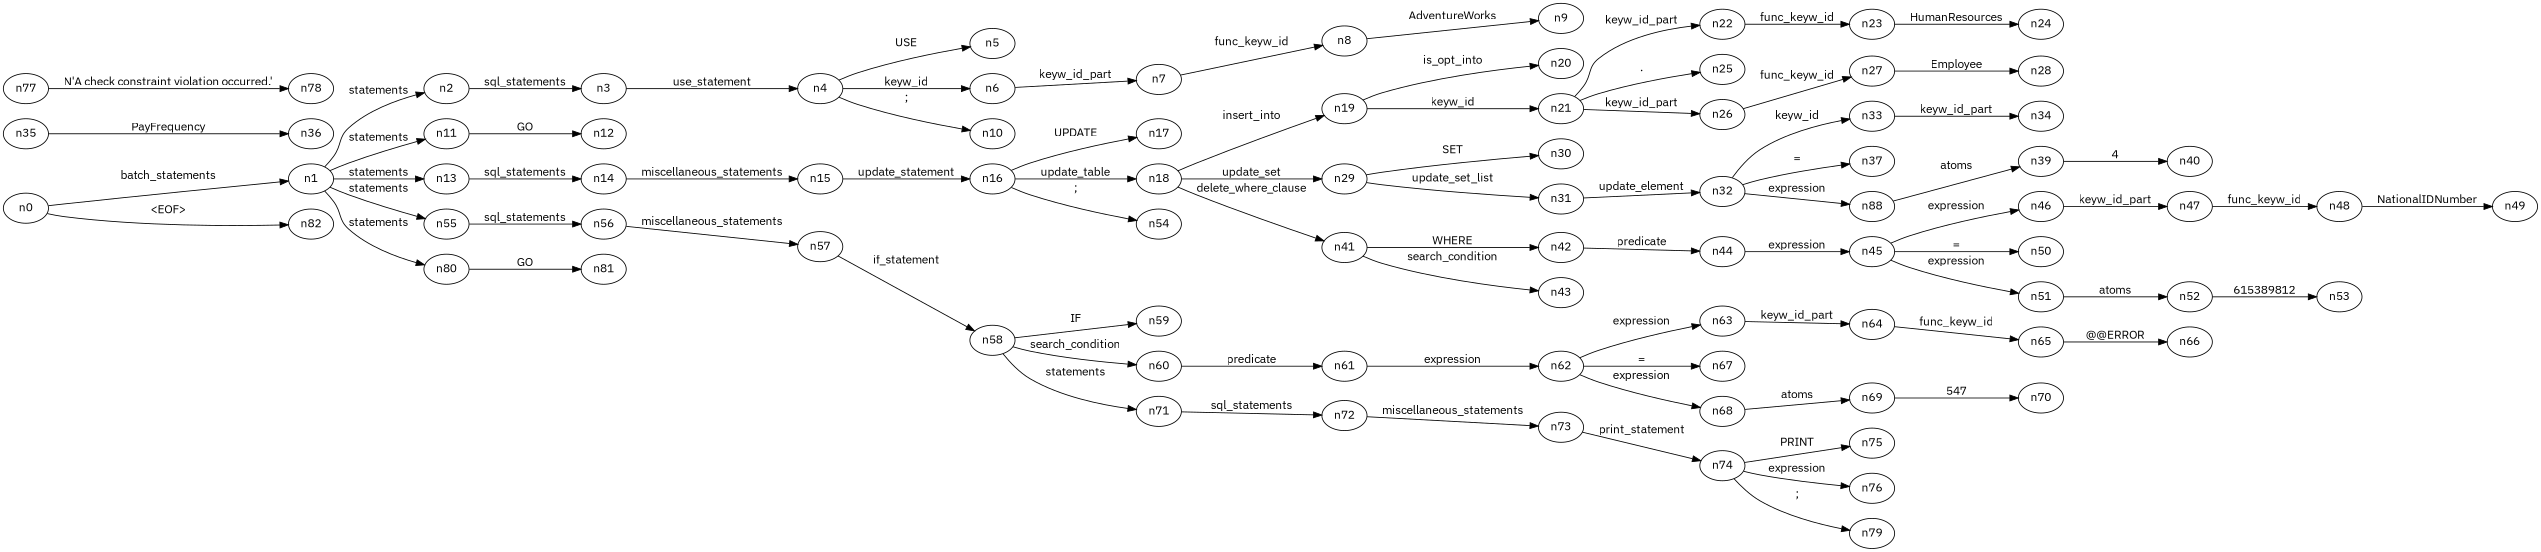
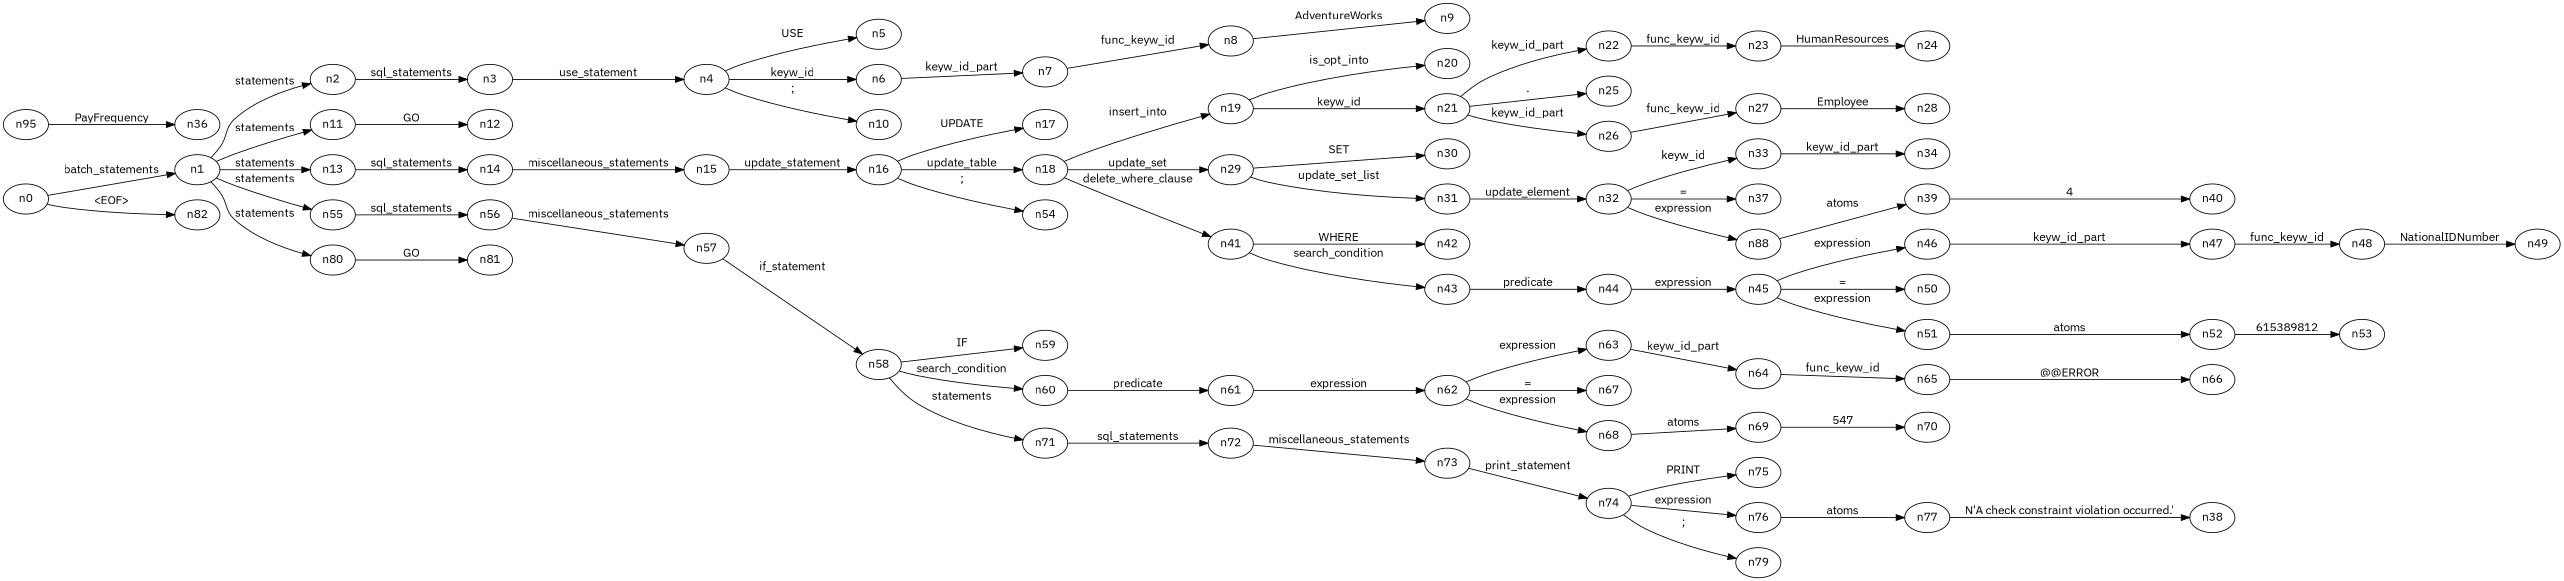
(311, 89) -> (2212, 518)
(26, 134) -> (26, 125)
(1638, 249) -> (1524, 289)
none -> (1839, 518)
